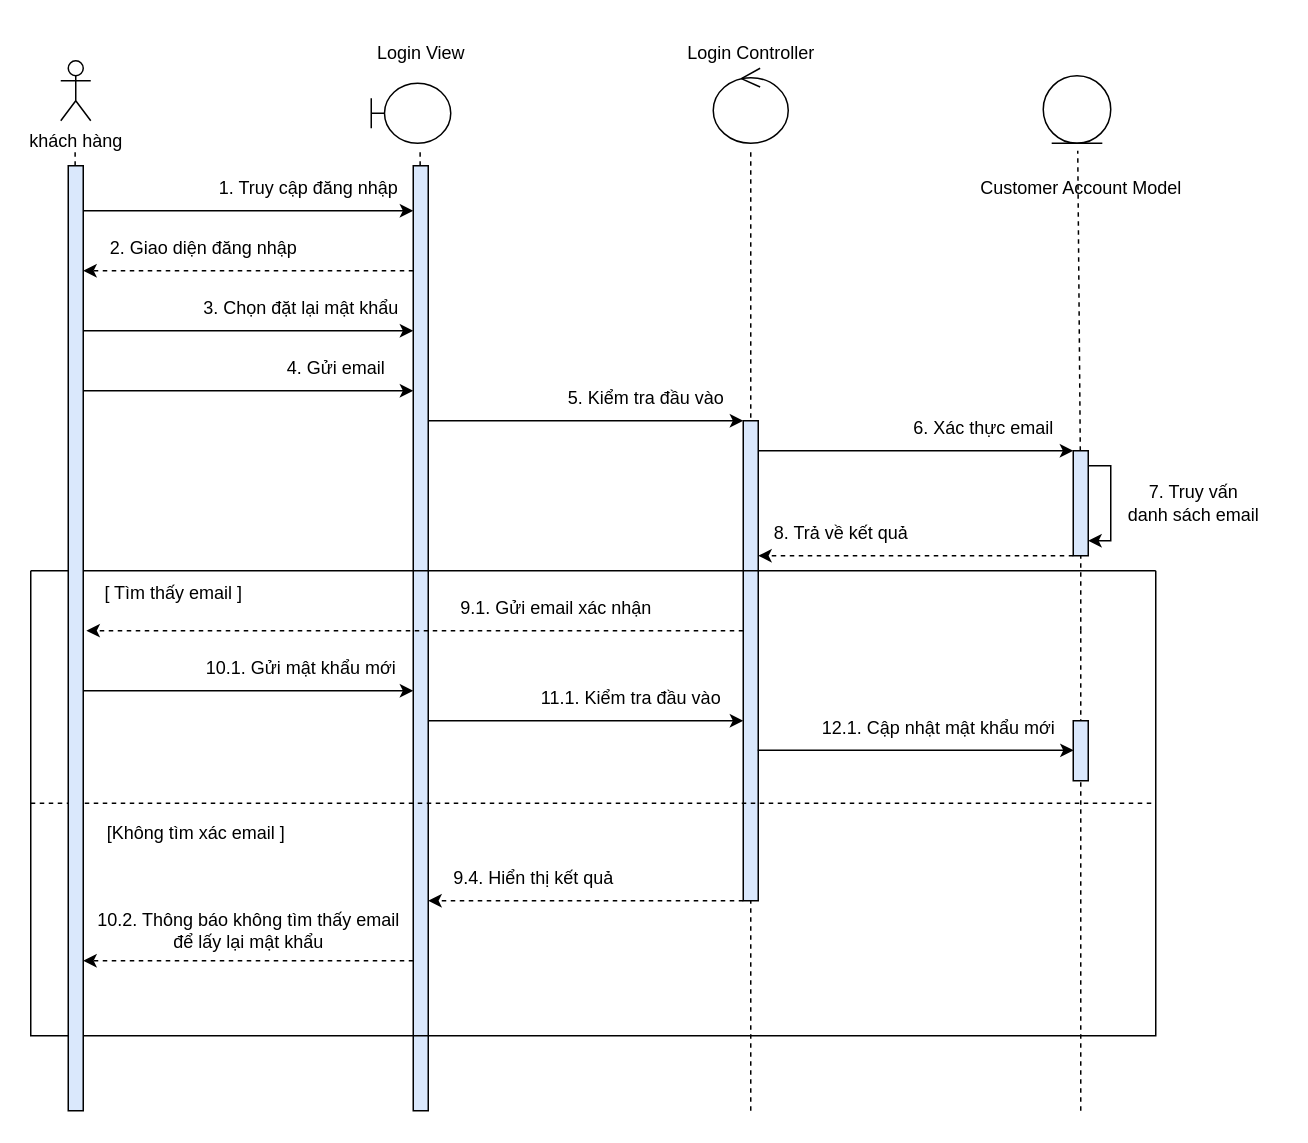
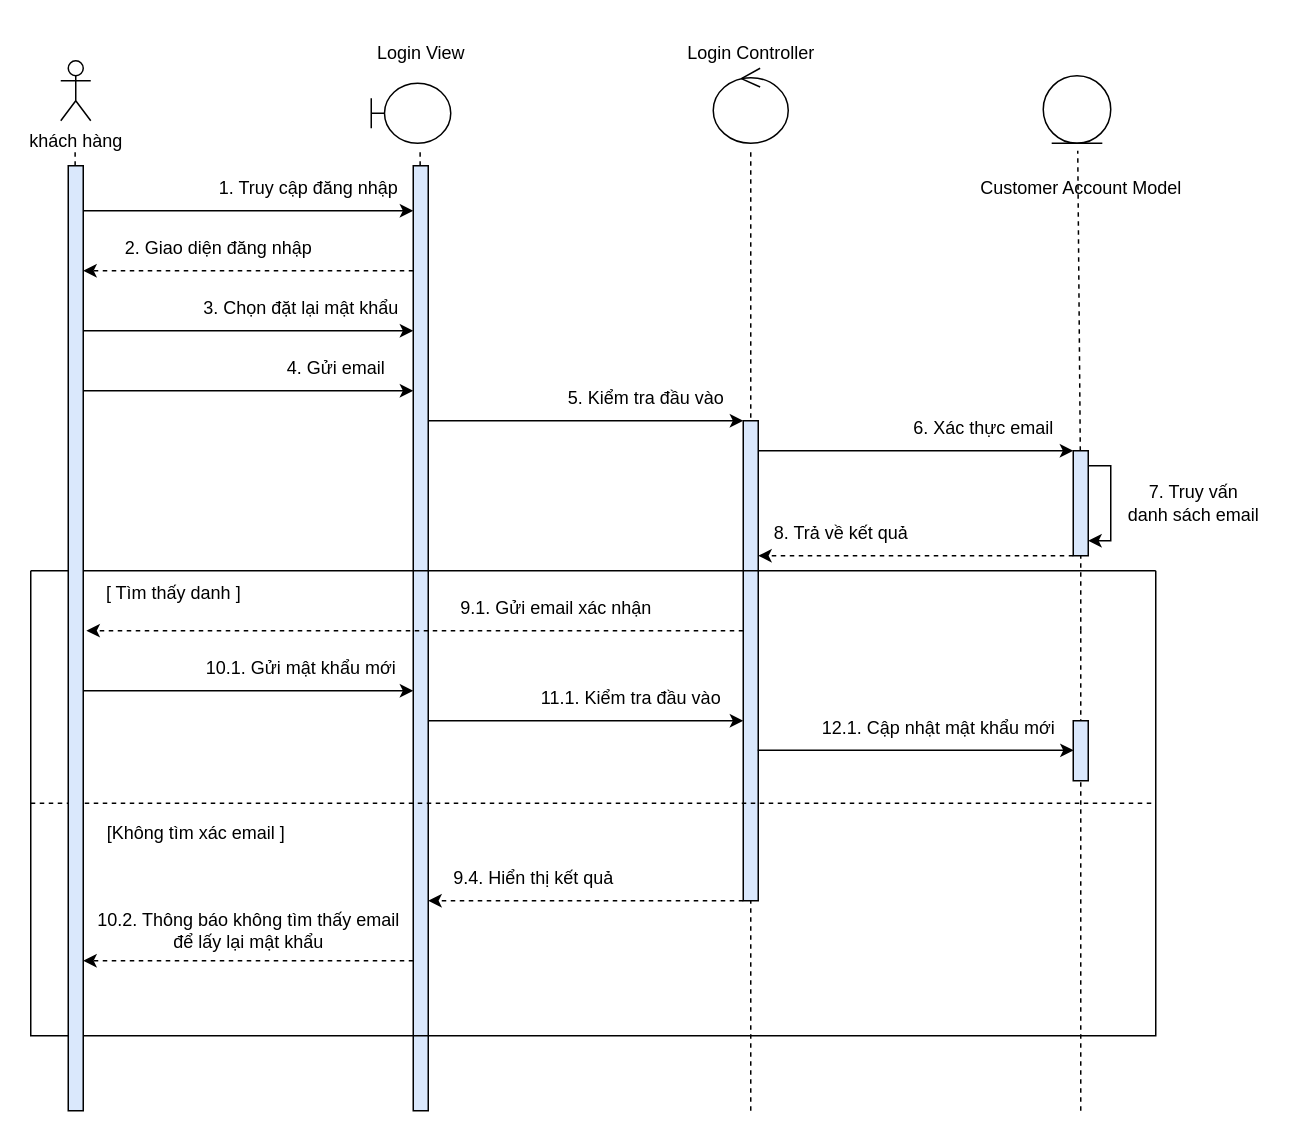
(203, 248) -> (218, 248)
(174, 593) -> (174, 593)
